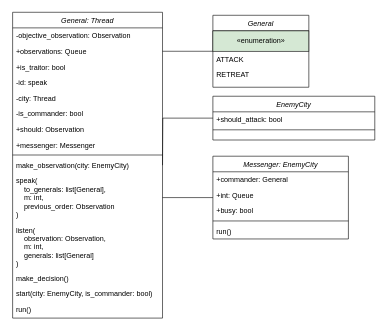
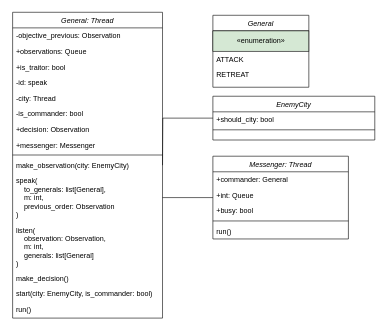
(81, 36) -> (75, 36)
(188, 51) -> none
(253, 120) -> (248, 120)
(52, 130) -> (55, 130)
(280, 164) -> (280, 164)
